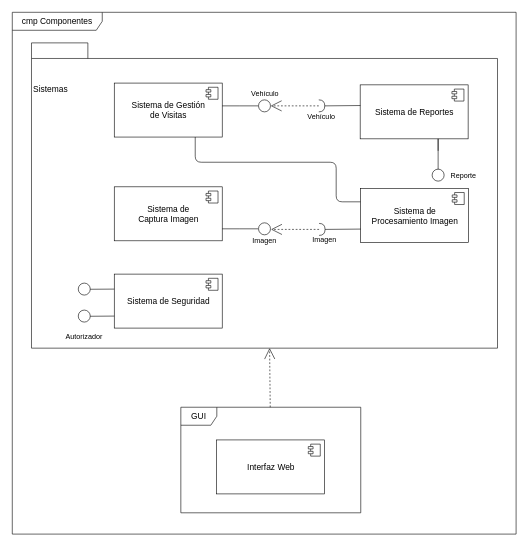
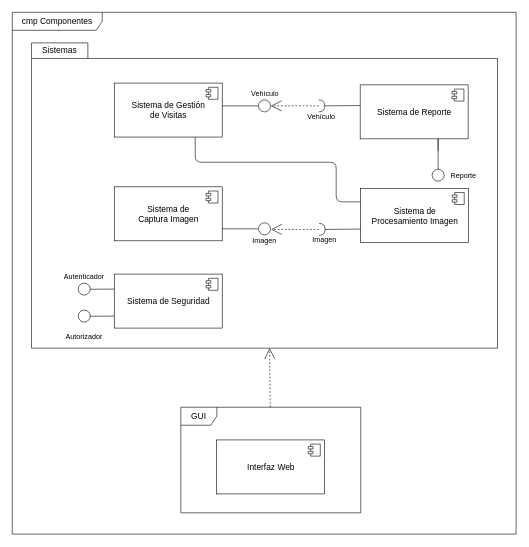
(51, 90) -> (60, 51)
(415, 112) -> (415, 112)
none -> (84, 277)
